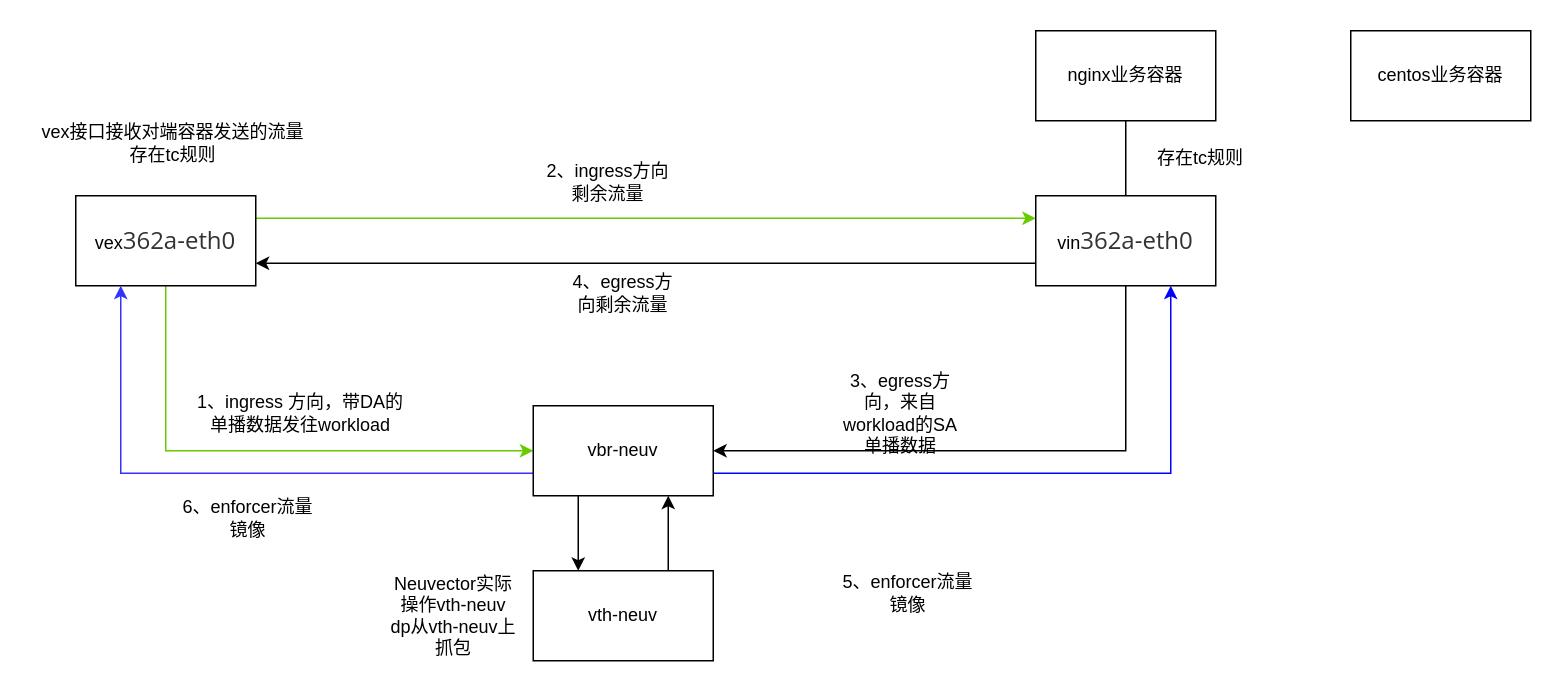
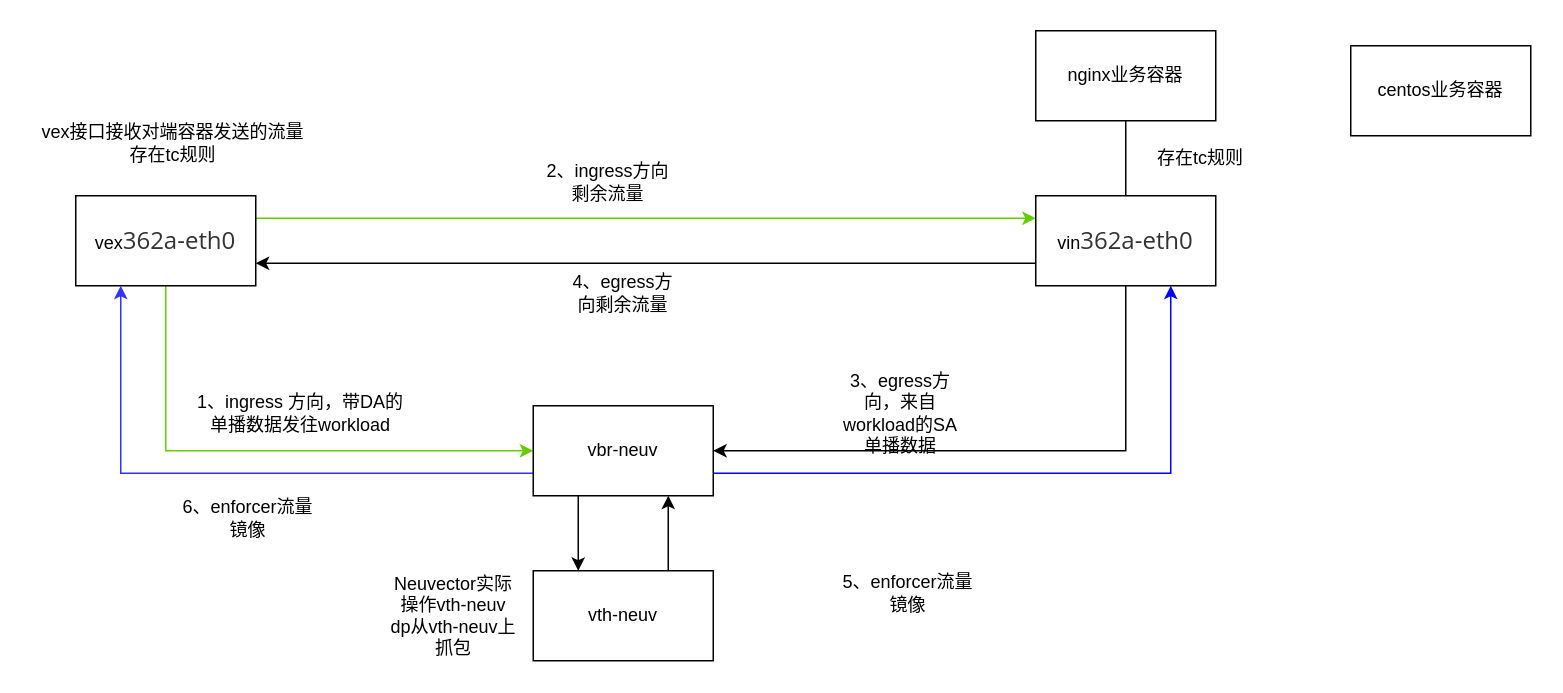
(1441, 76) -> (1441, 91)
